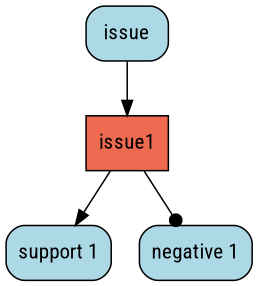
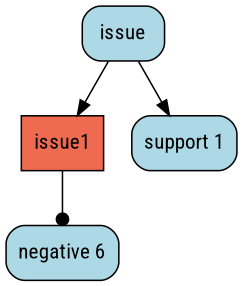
(97, 192) -> (150, 82)
(196, 253) -> (62, 253)
